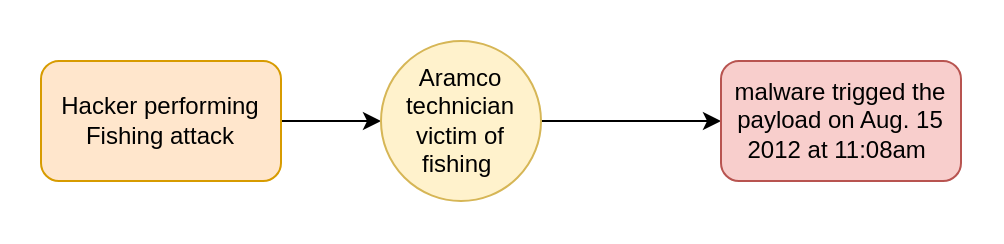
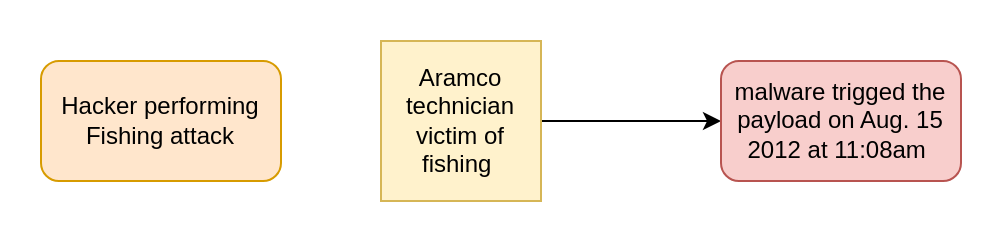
(324, 121) -> none
(461, 121) -> (461, 121)
